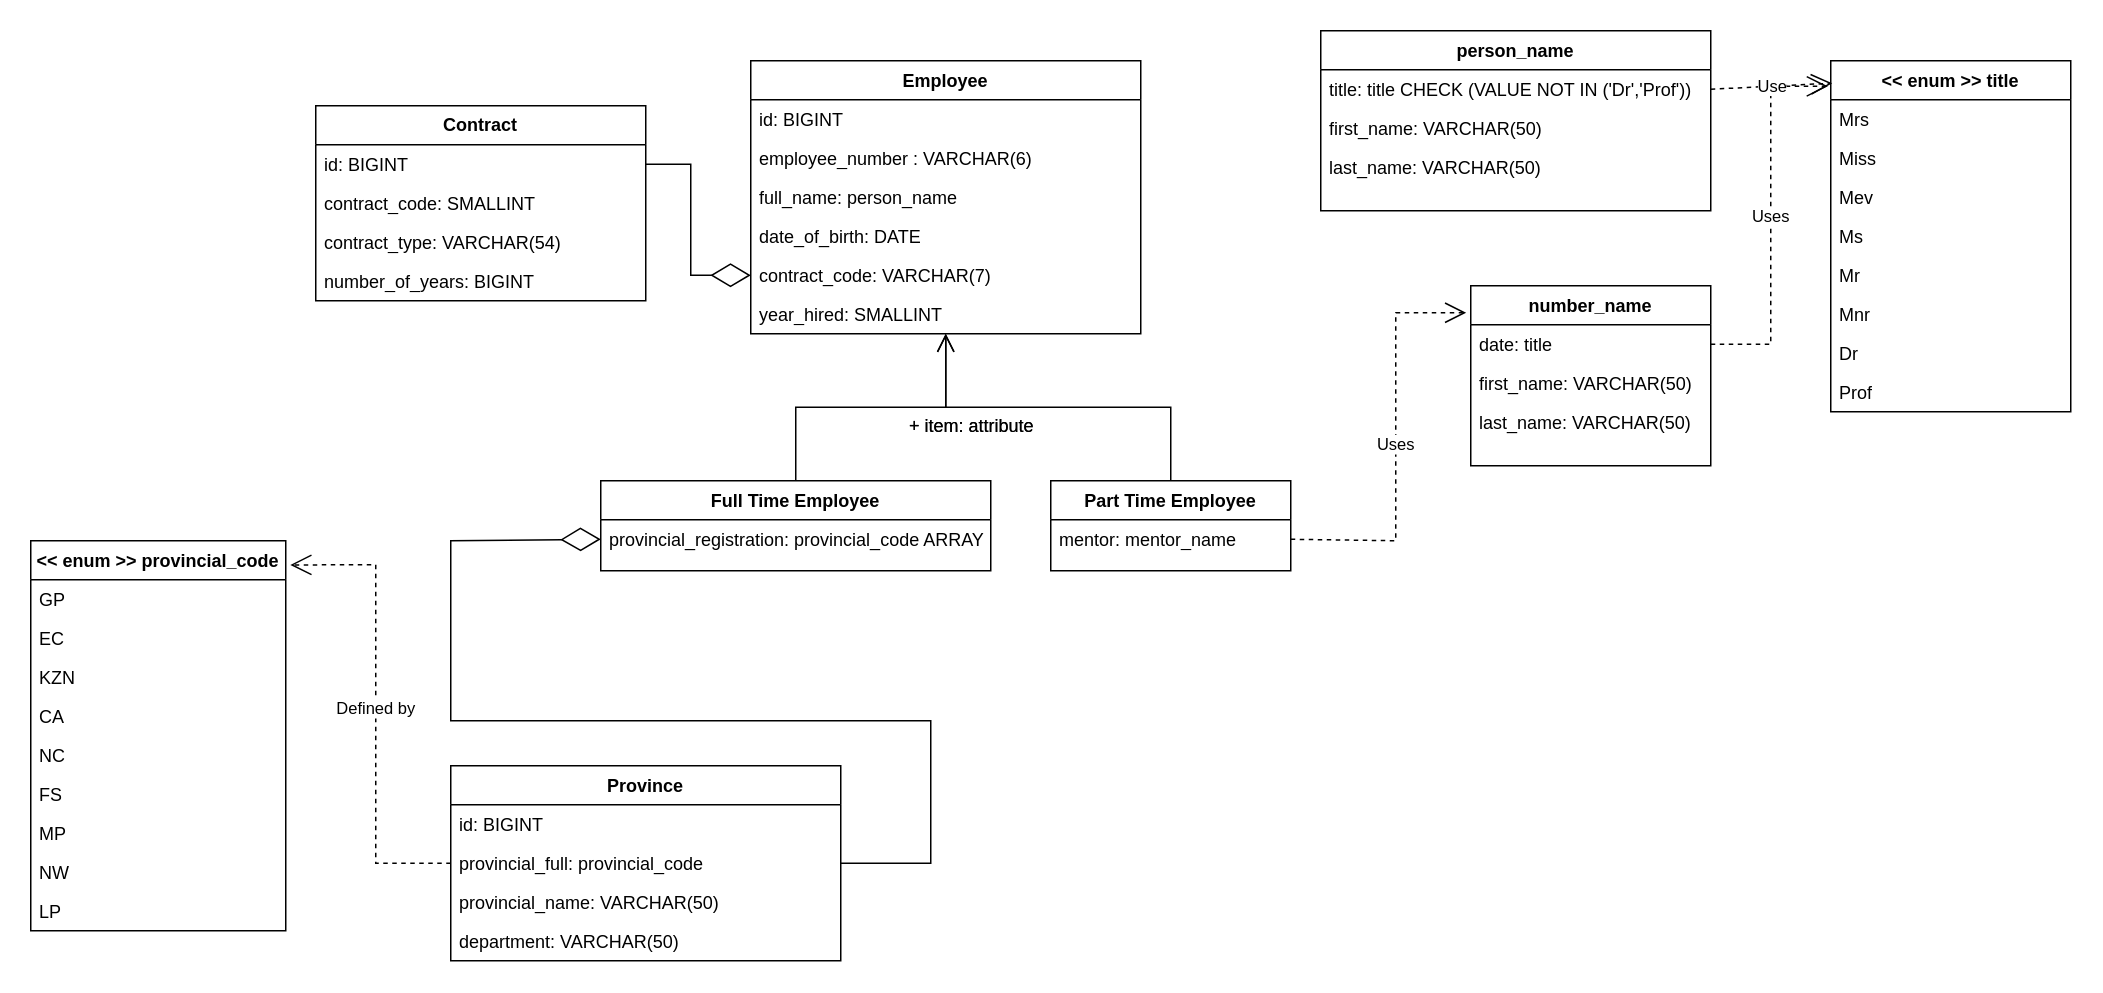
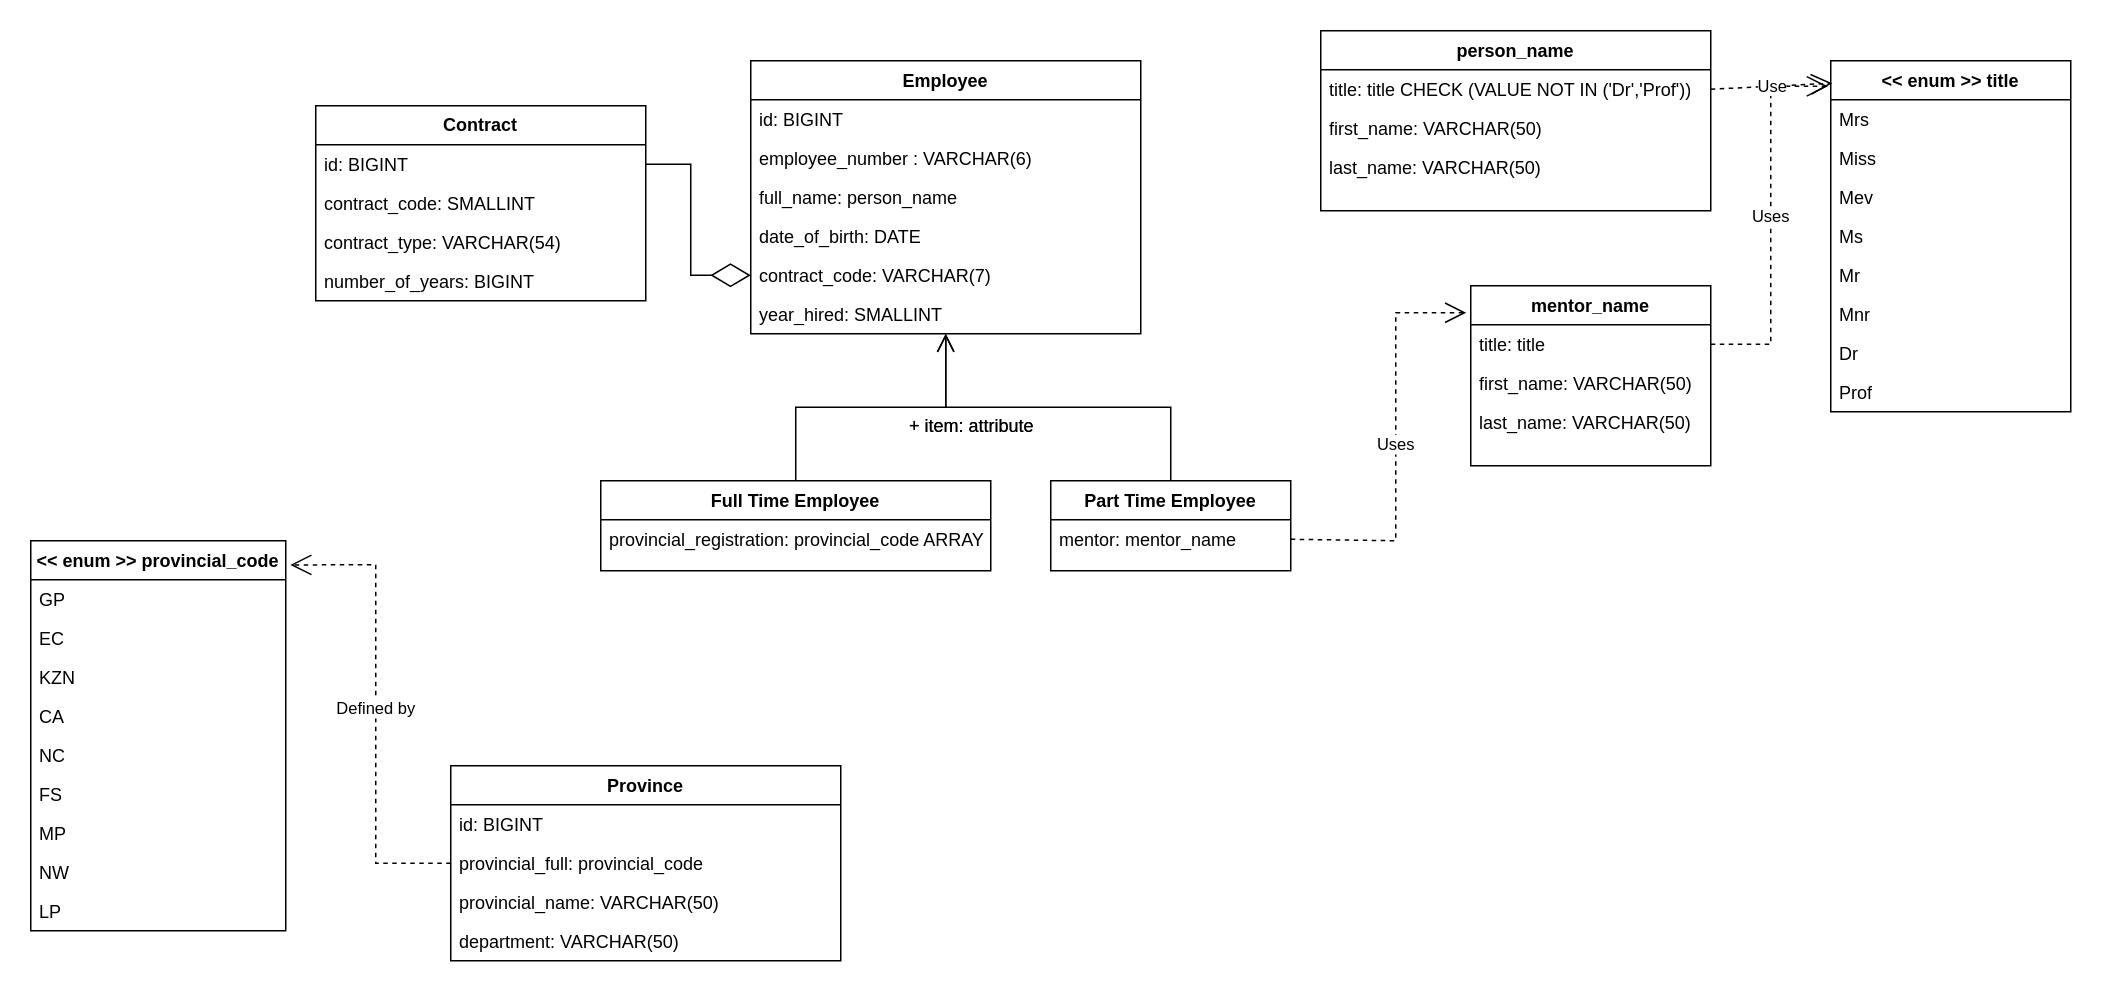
(1590, 306) -> (1590, 306)
(1525, 345) -> (1525, 345)
(661, 721) -> none
